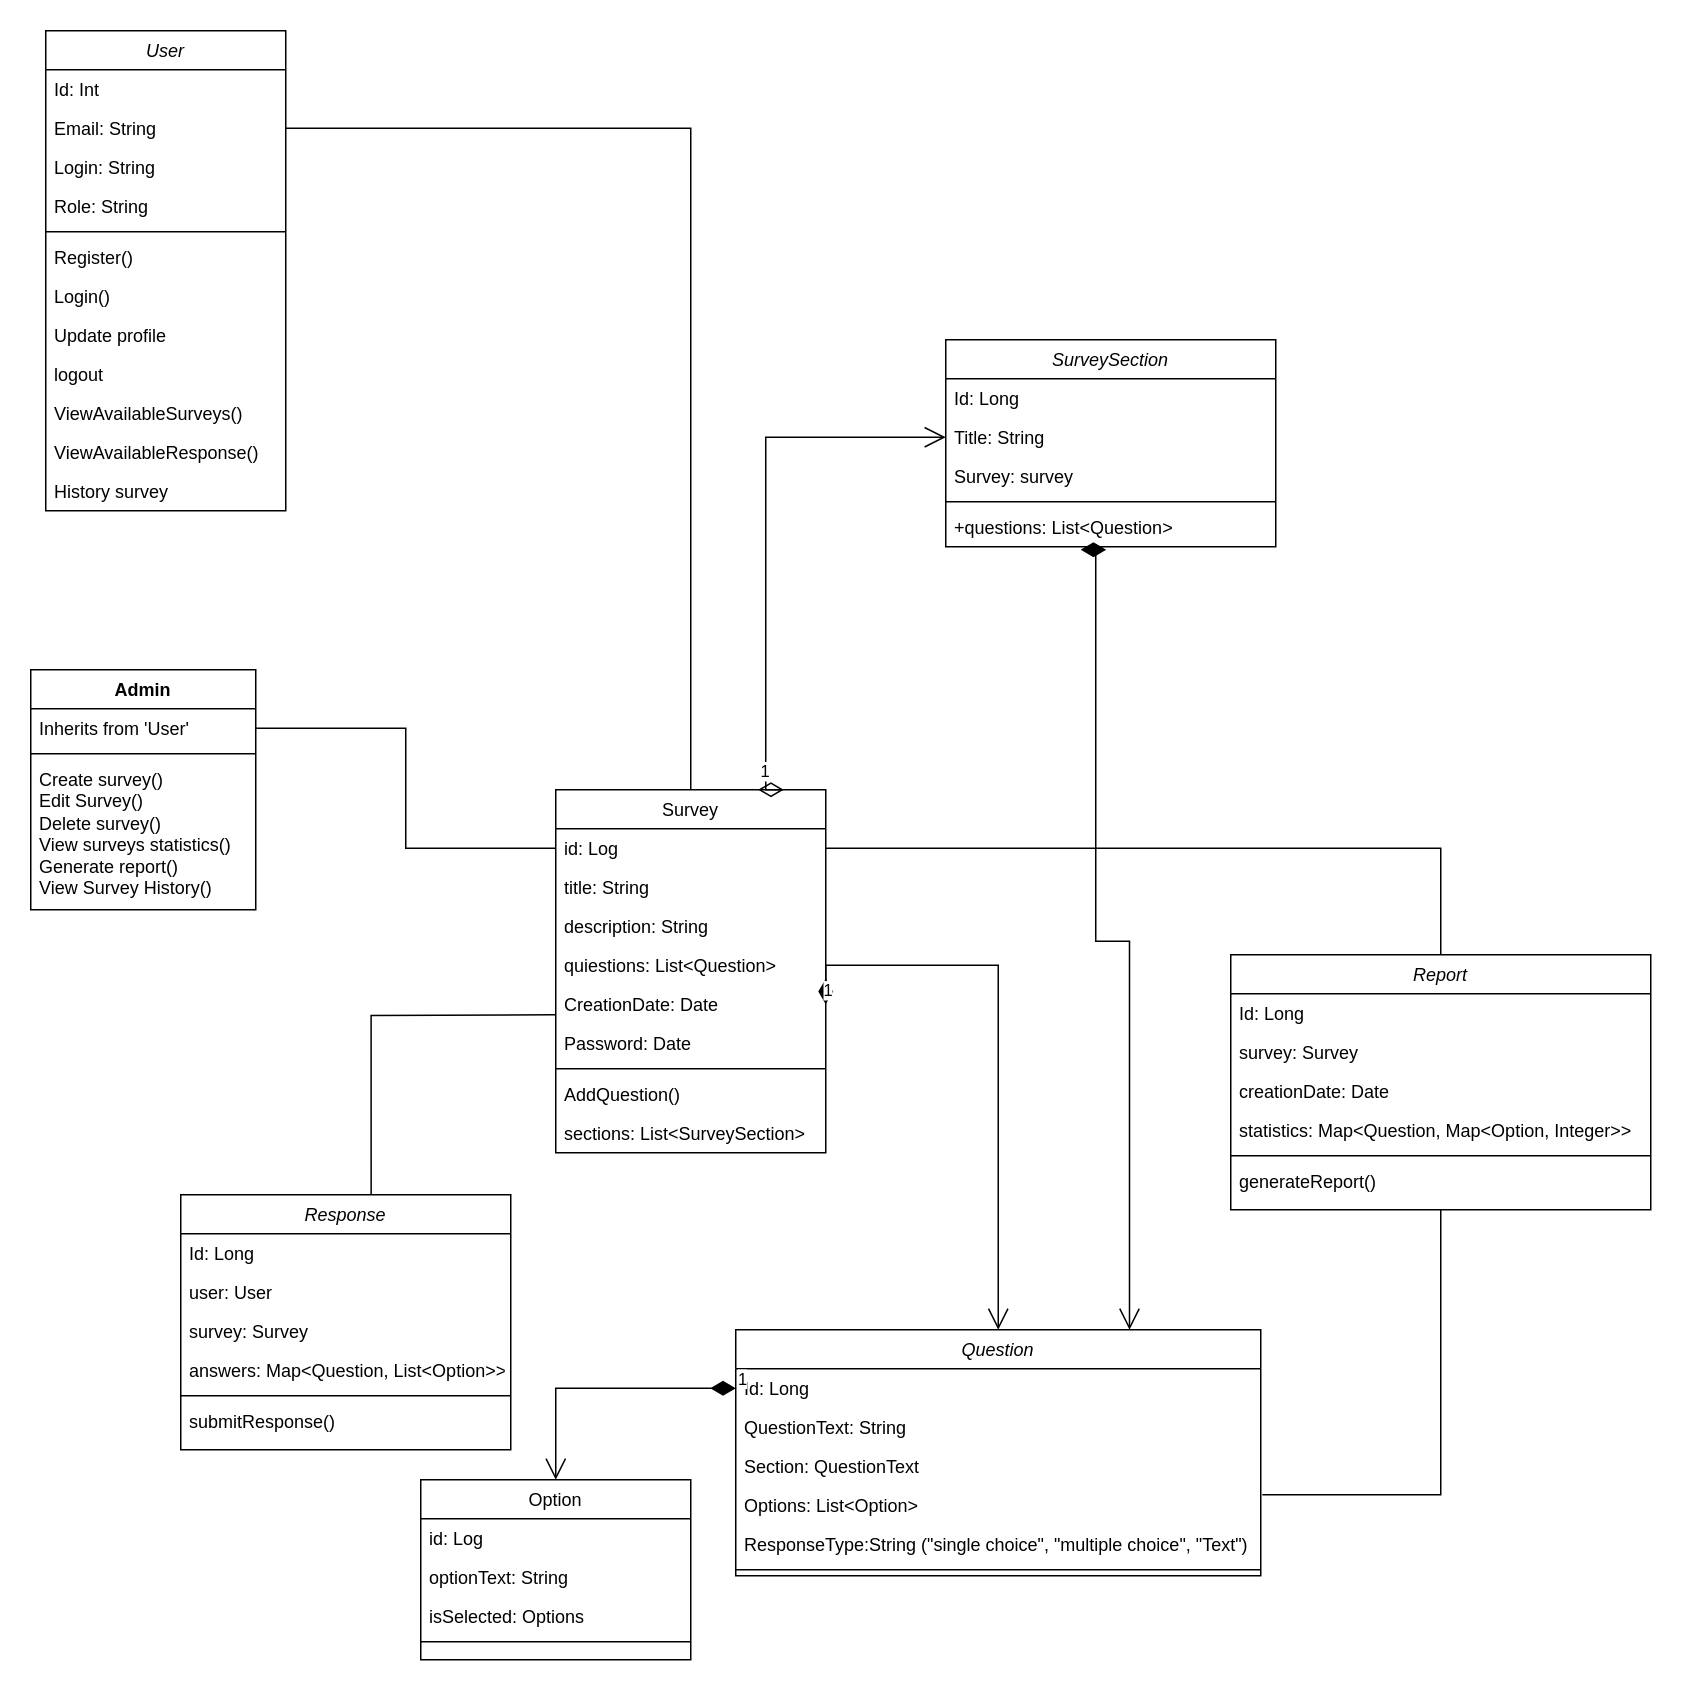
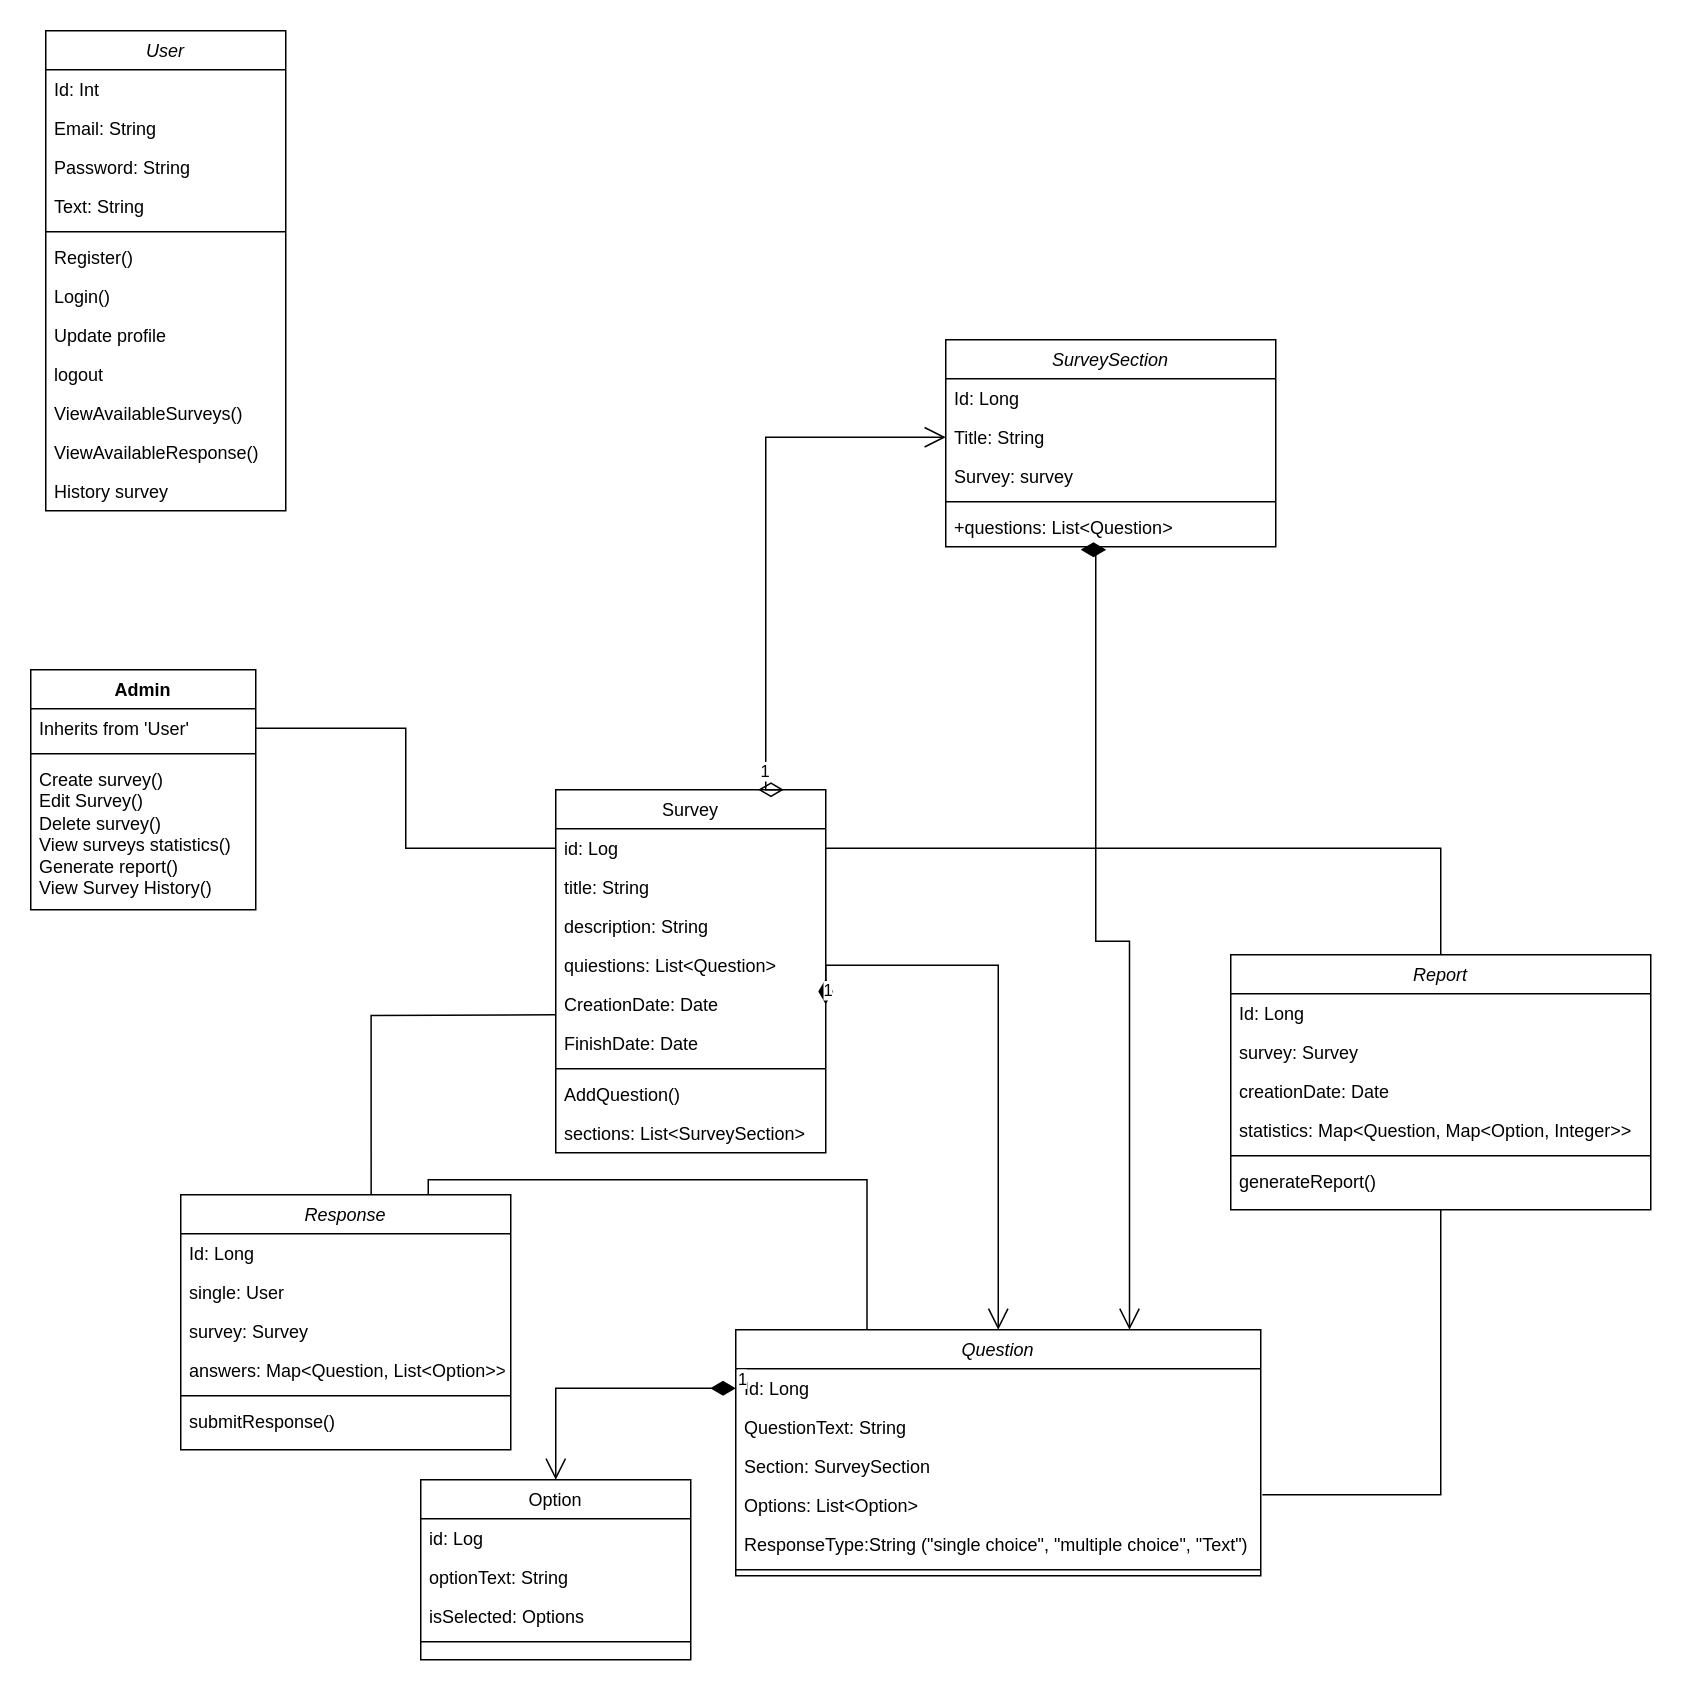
(110, 168) -> (128, 168)
(105, 207) -> (107, 207)
(691, 256) -> none
(630, 1044) -> (635, 1044)
none -> (716, 1180)
(235, 1293) -> (240, 1293)
(840, 1467) -> (846, 1467)
